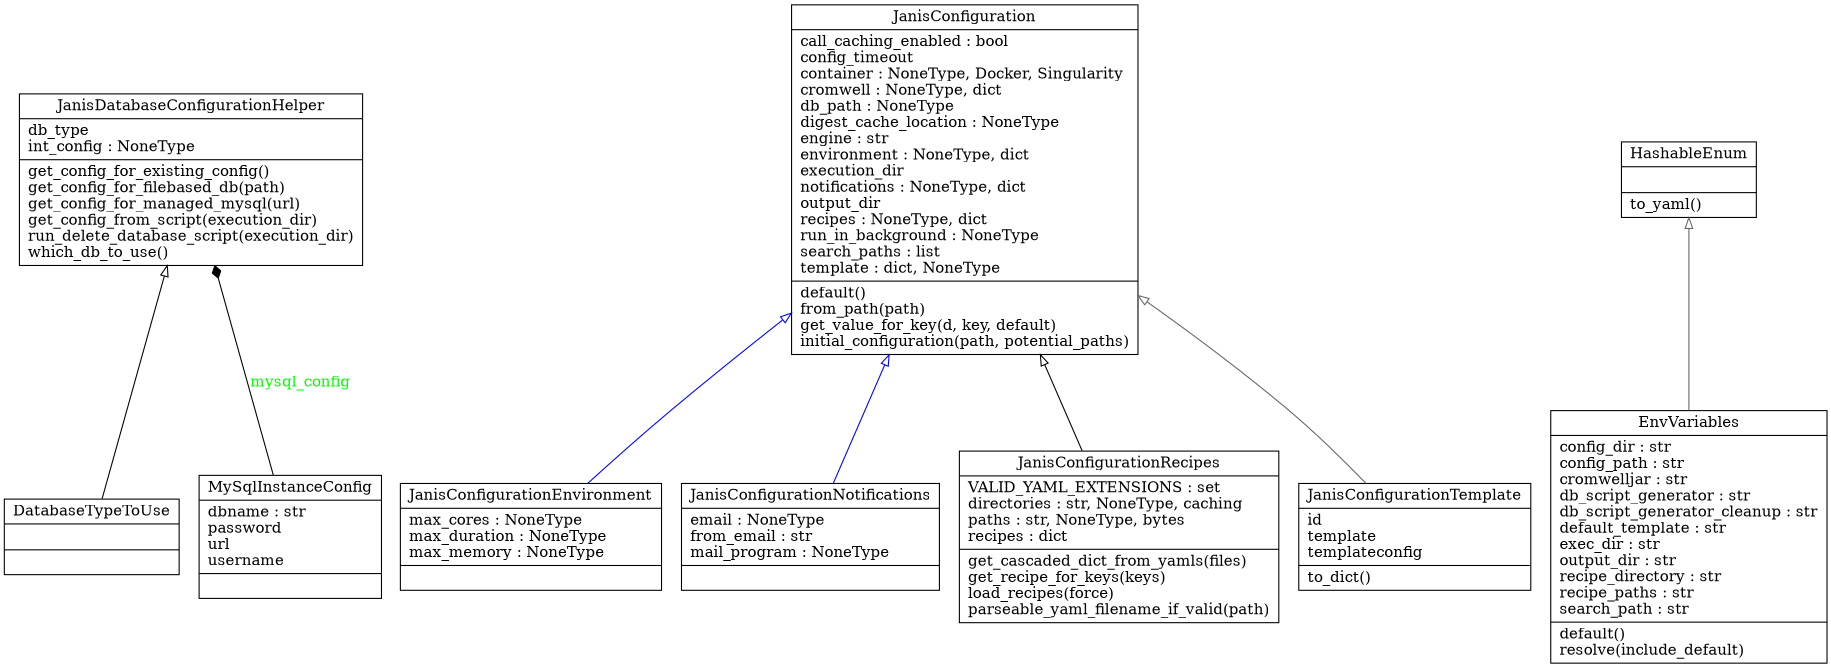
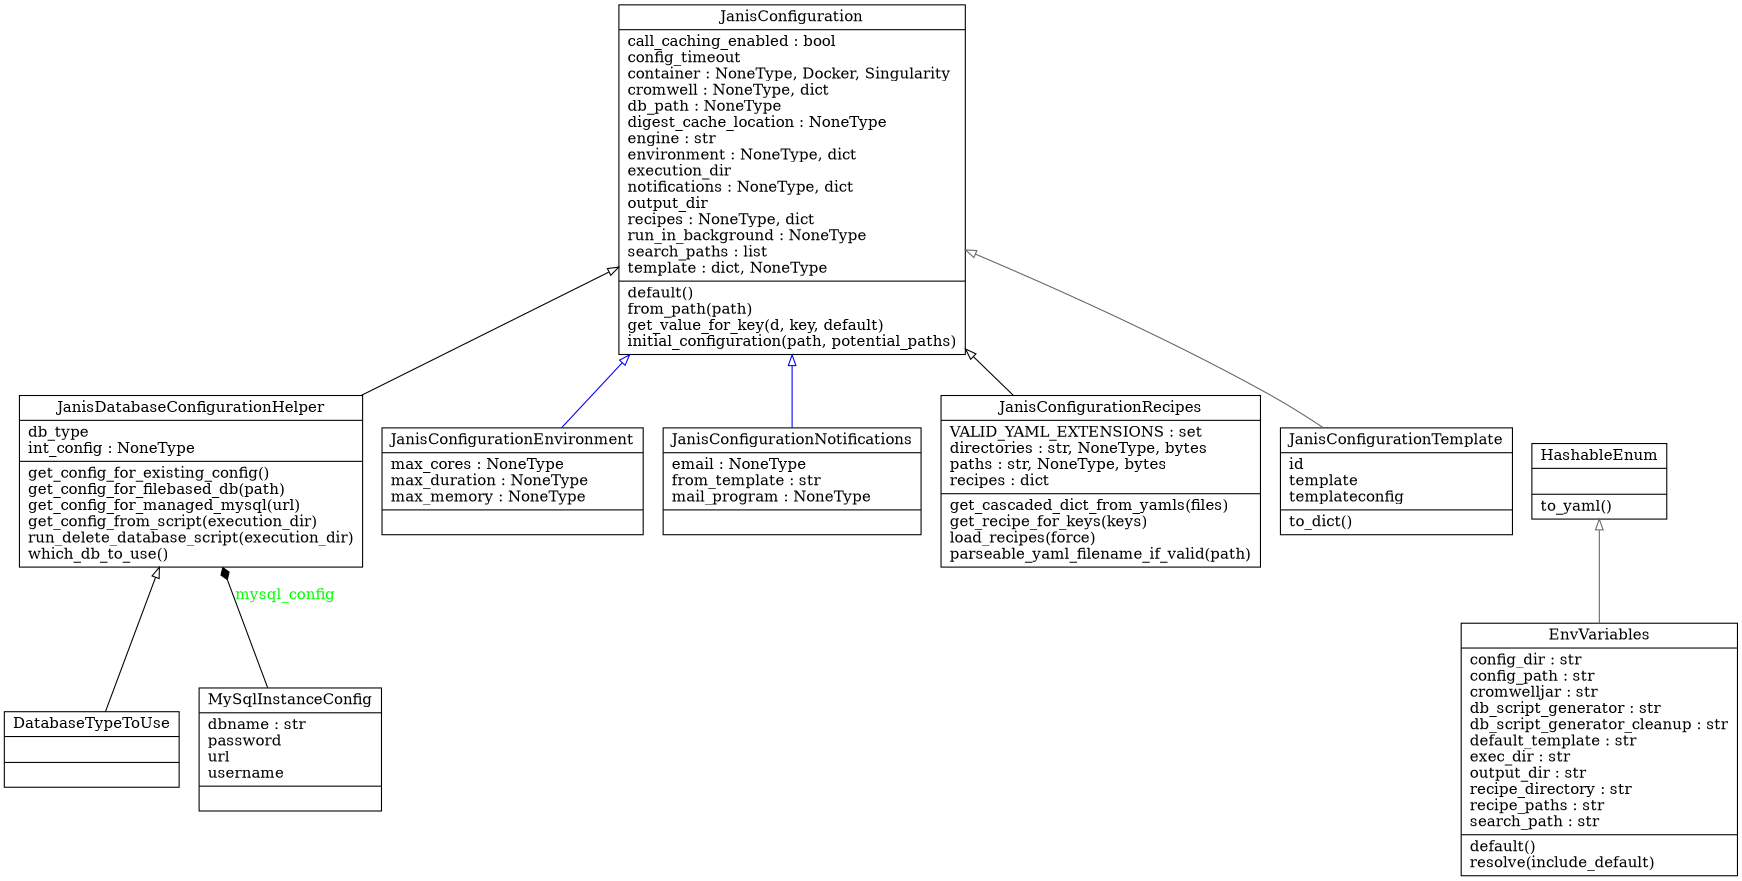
none -> (485, 334)
(1106, 504) -> (1079, 448)
(752, 536) -> (747, 481)
